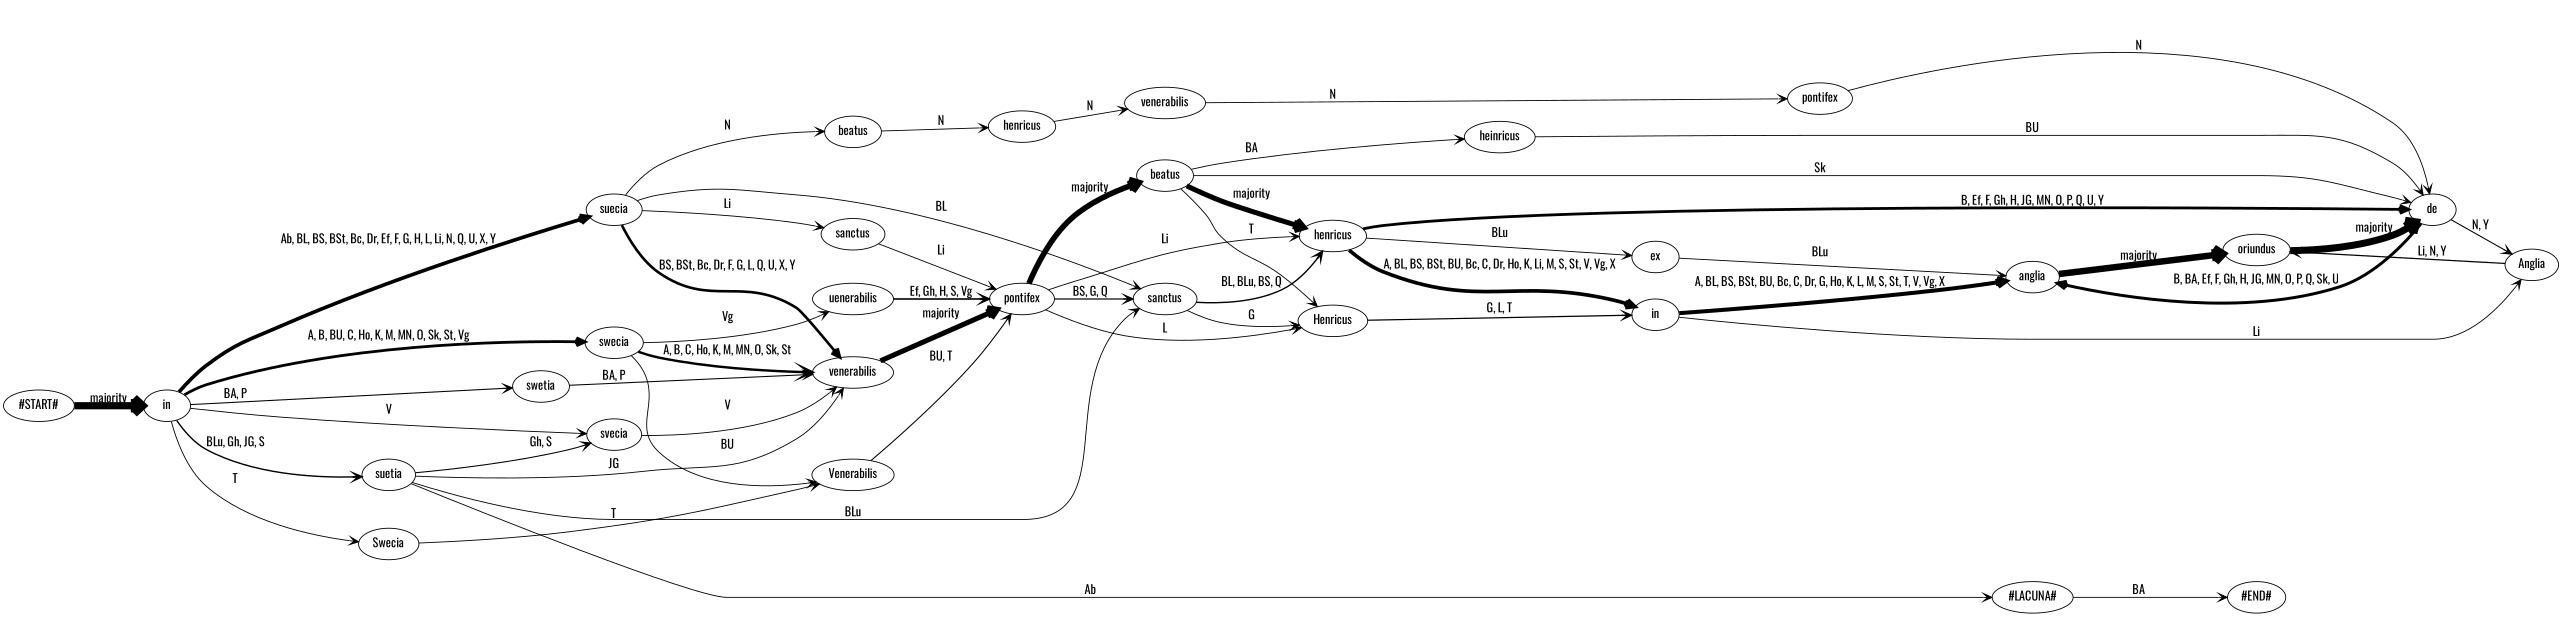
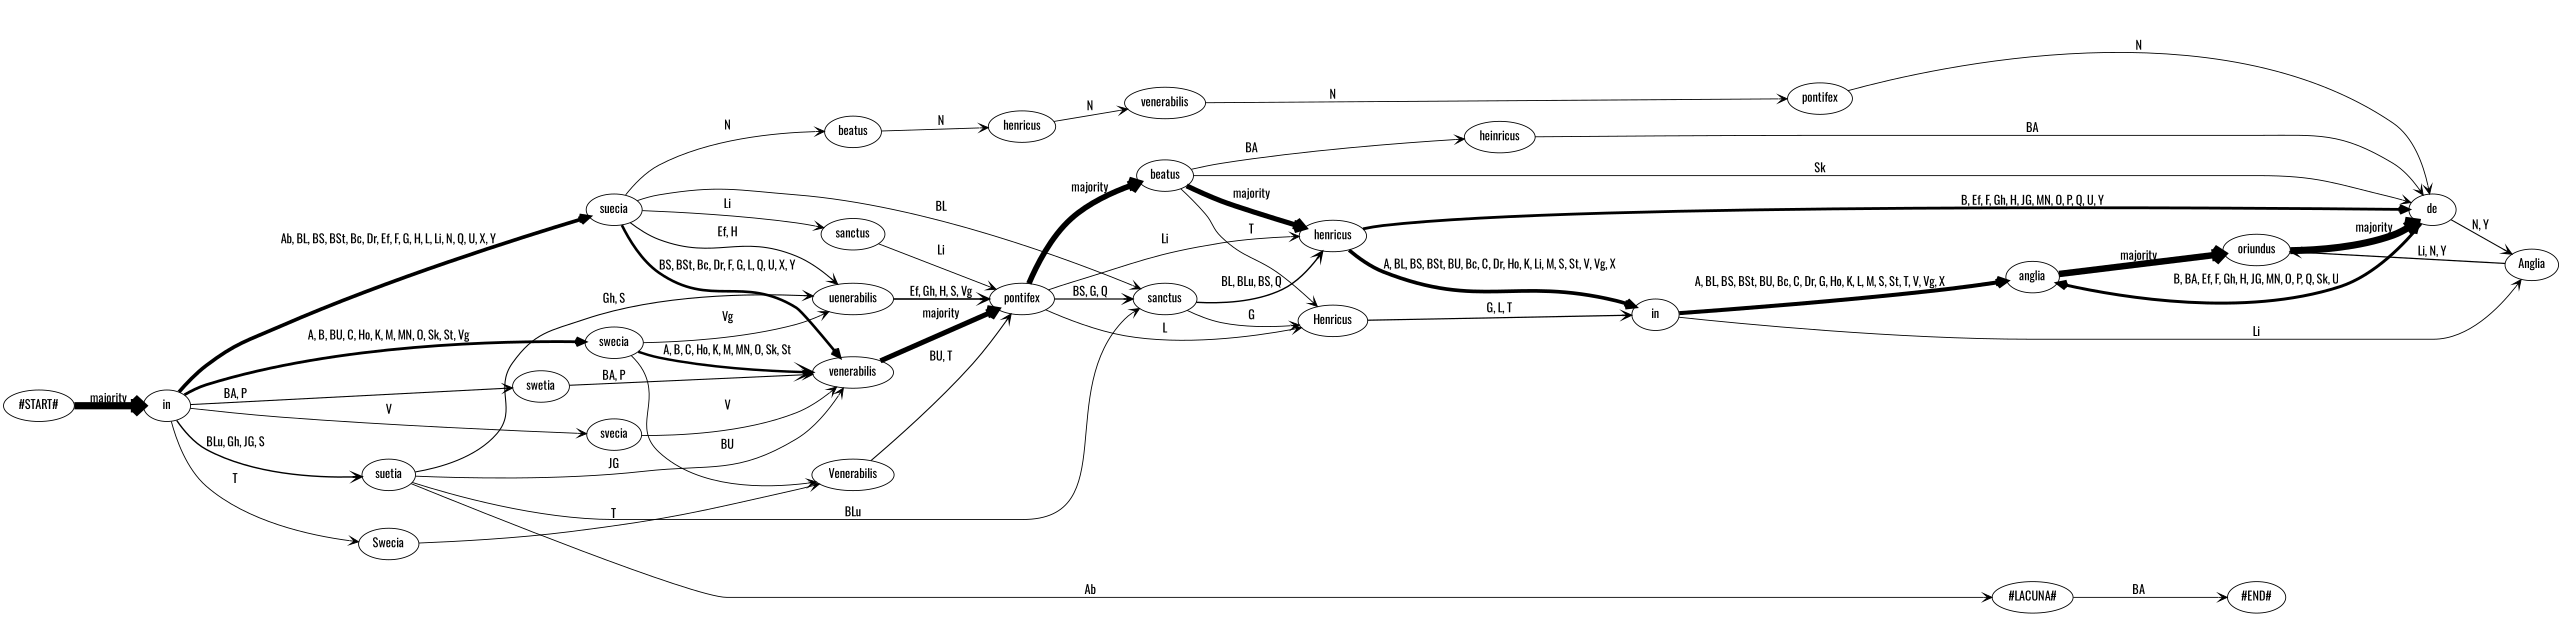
(2033, 129) -> (2033, 129)
none -> (732, 247)
(1656, 257) -> none
(500, 463) -> (570, 324)
